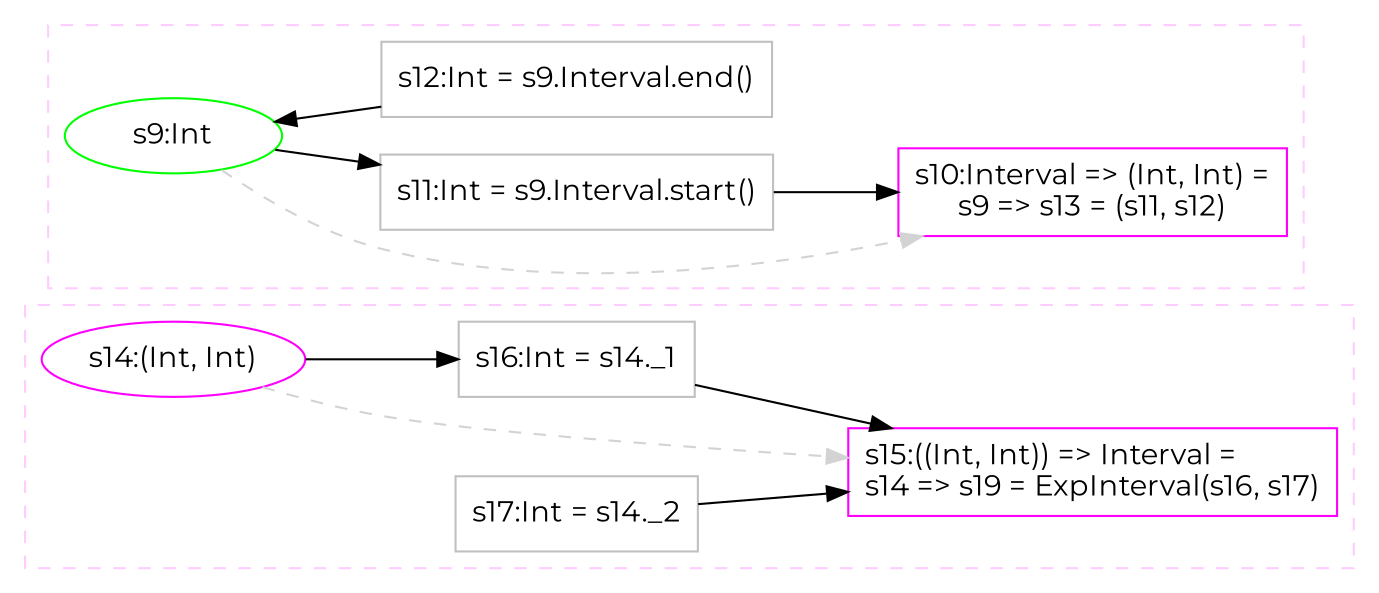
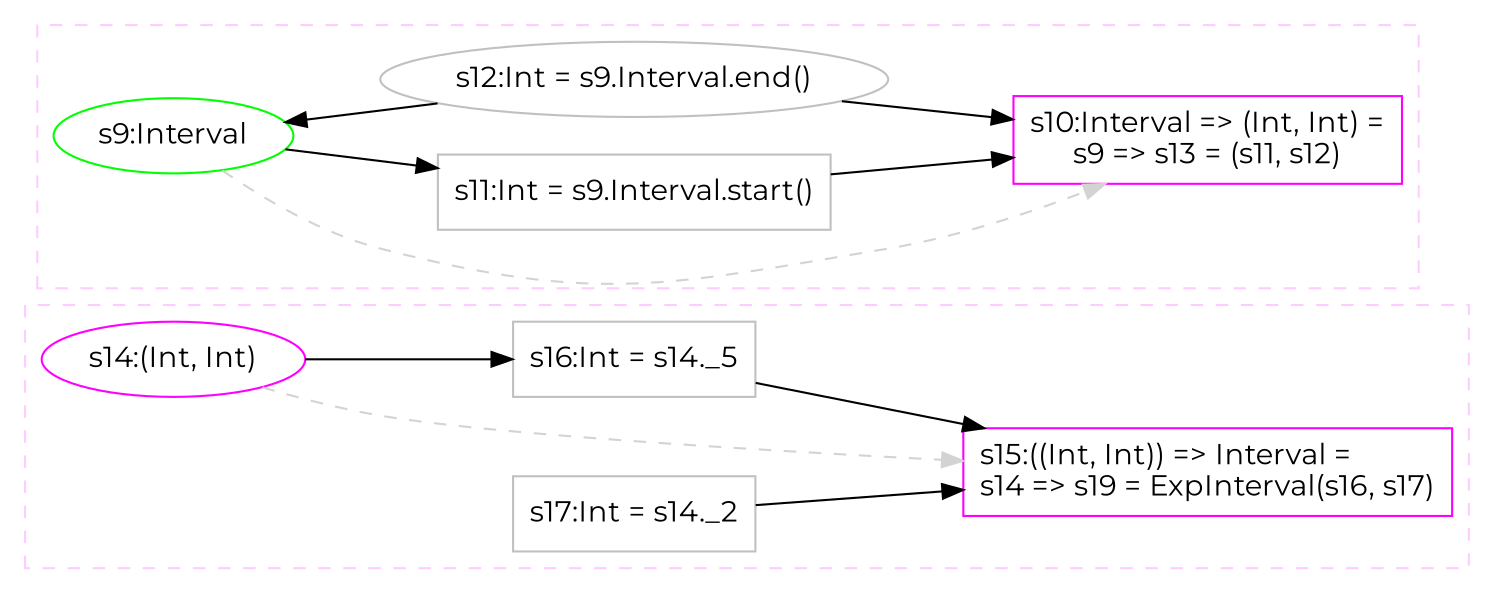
(577, 79) -> (634, 79)
none -> (917, 109)
(173, 136) -> (173, 136)
(577, 359) -> (634, 359)
